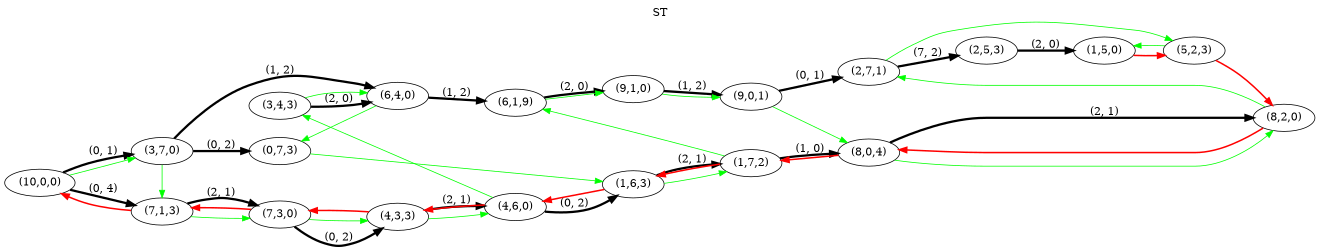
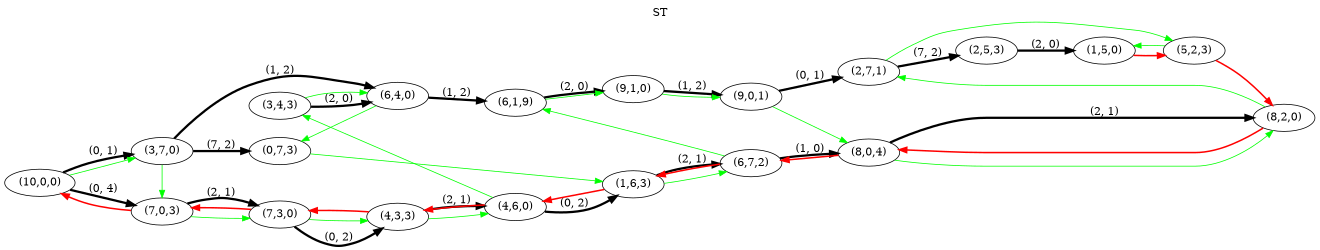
(221, 145) -> (221, 145)
(751, 163) -> (751, 163)
(162, 212) -> (162, 212)
